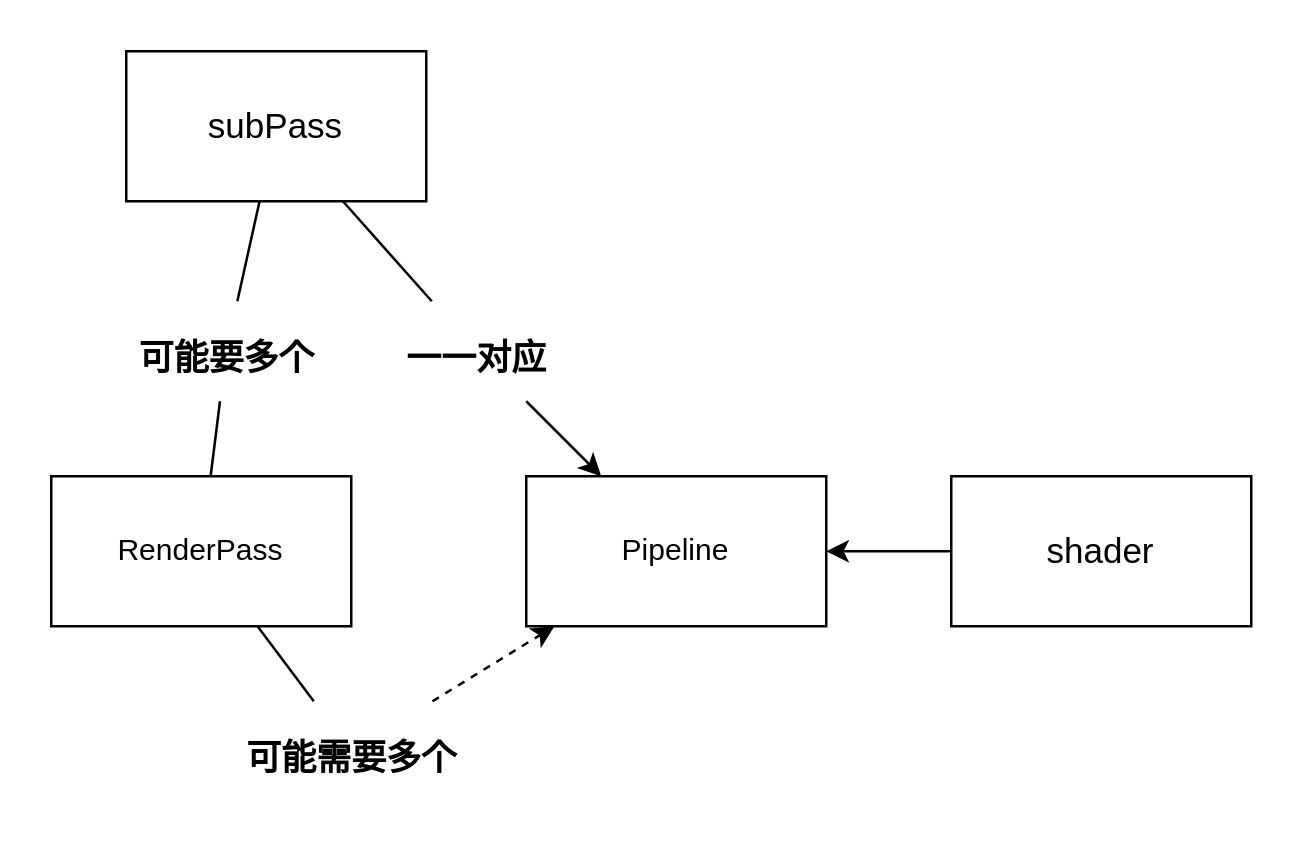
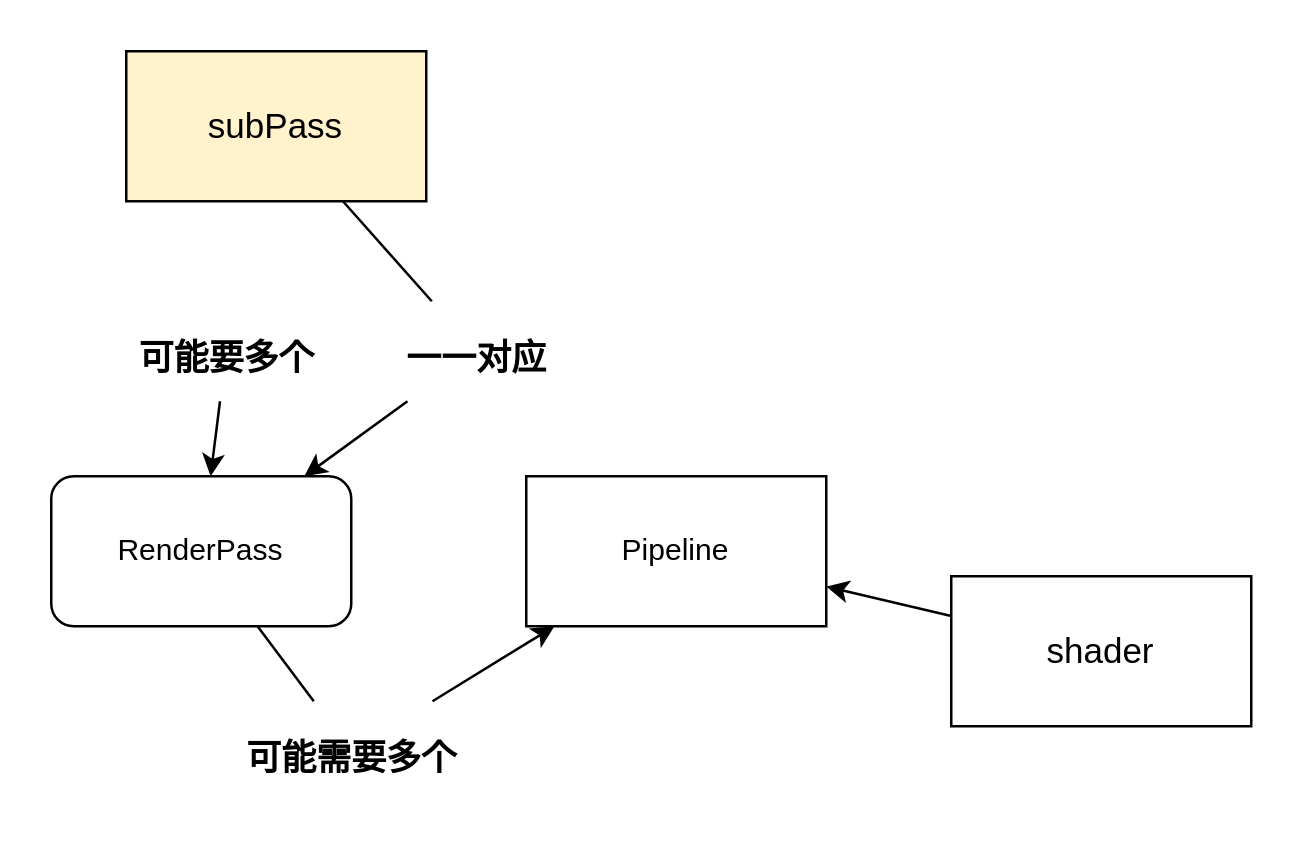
(276, 126) -> (276, 126)
(248, 251) -> none
(558, 433) -> (363, 434)
(212, 465) -> (213, 458)
(201, 551) -> (201, 551)
(1101, 551) -> (1101, 651)
(485, 669) -> (485, 669)
